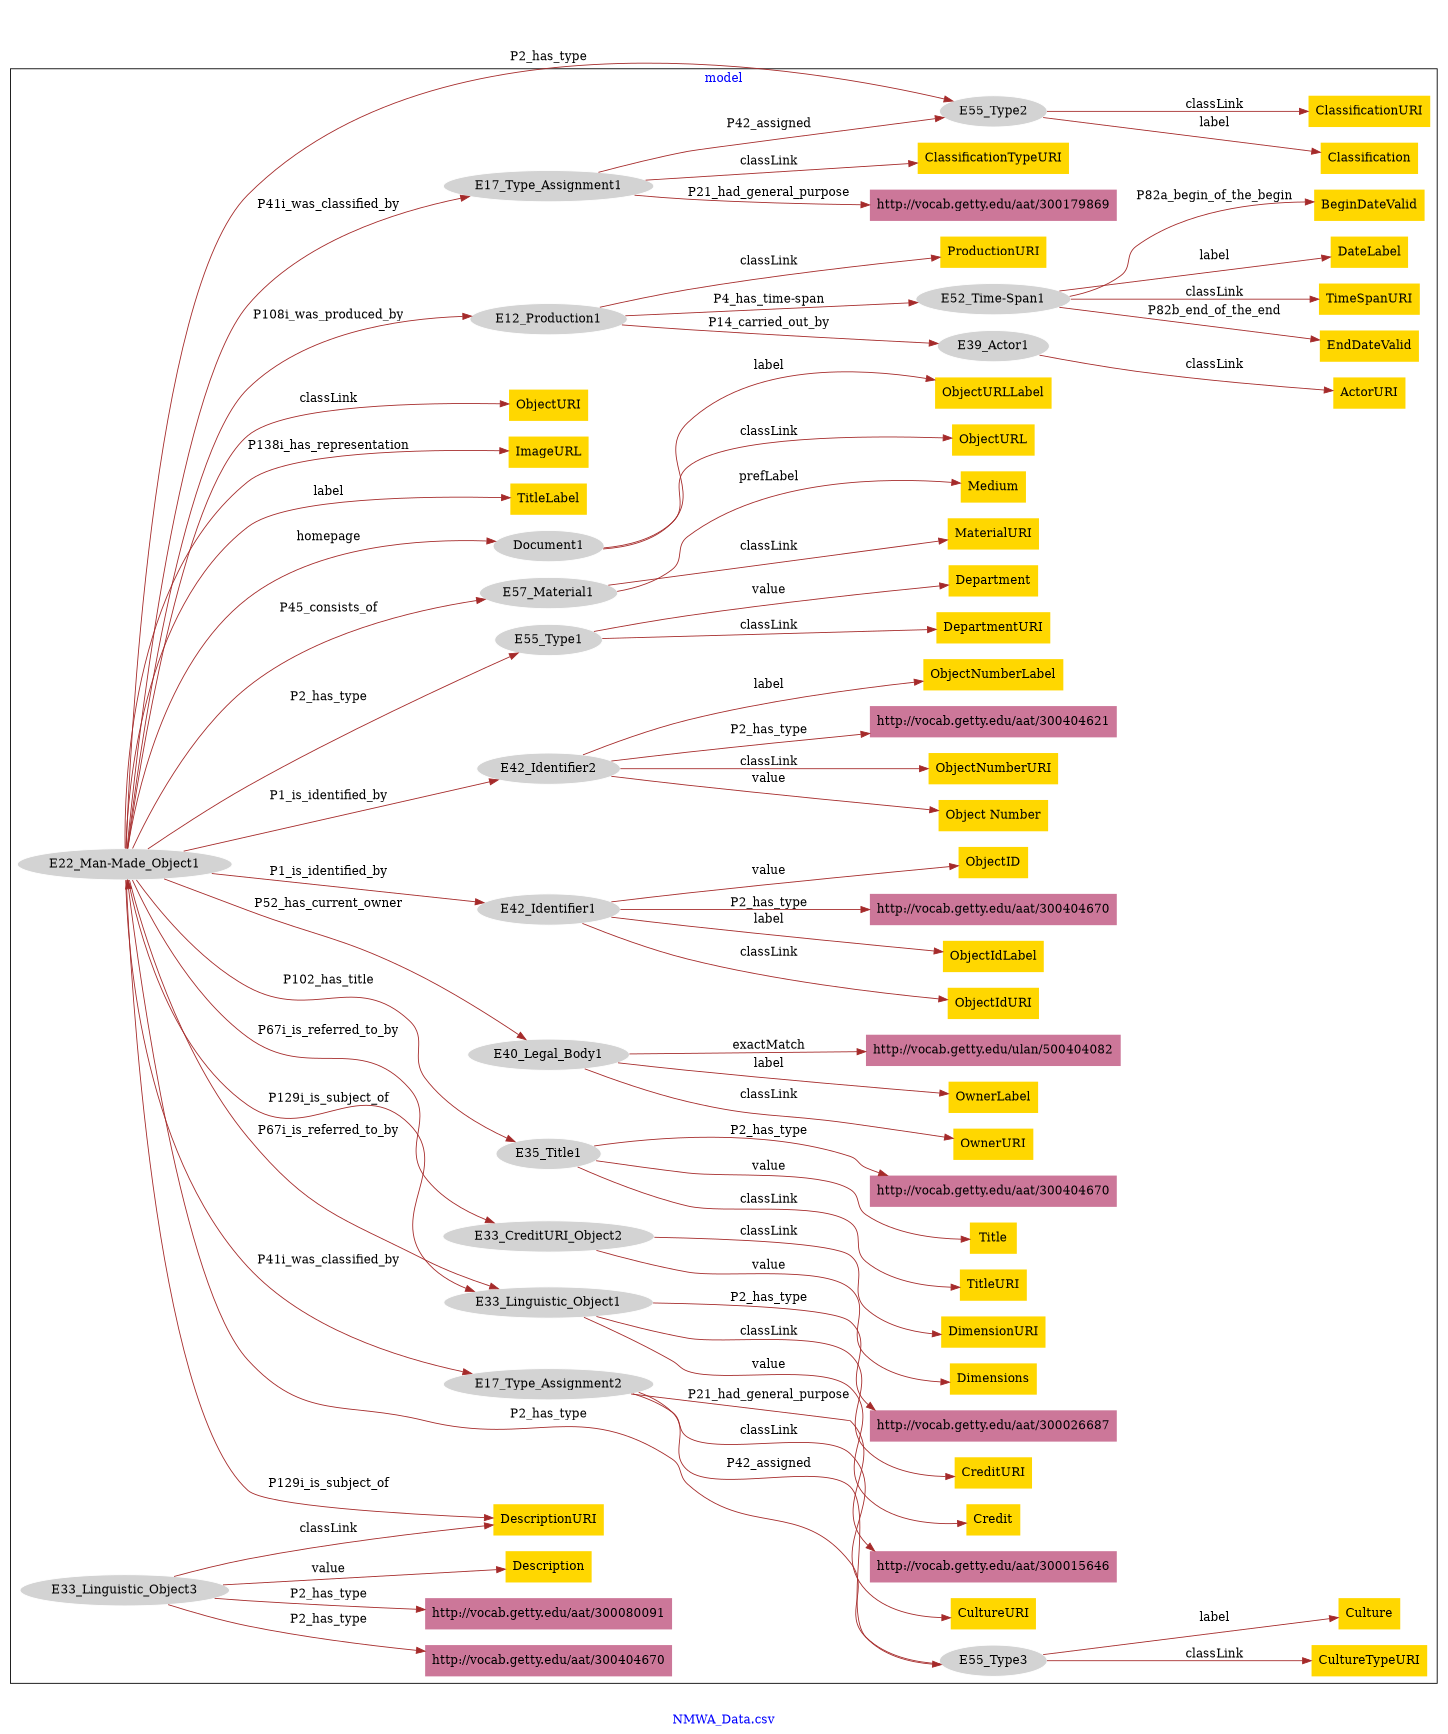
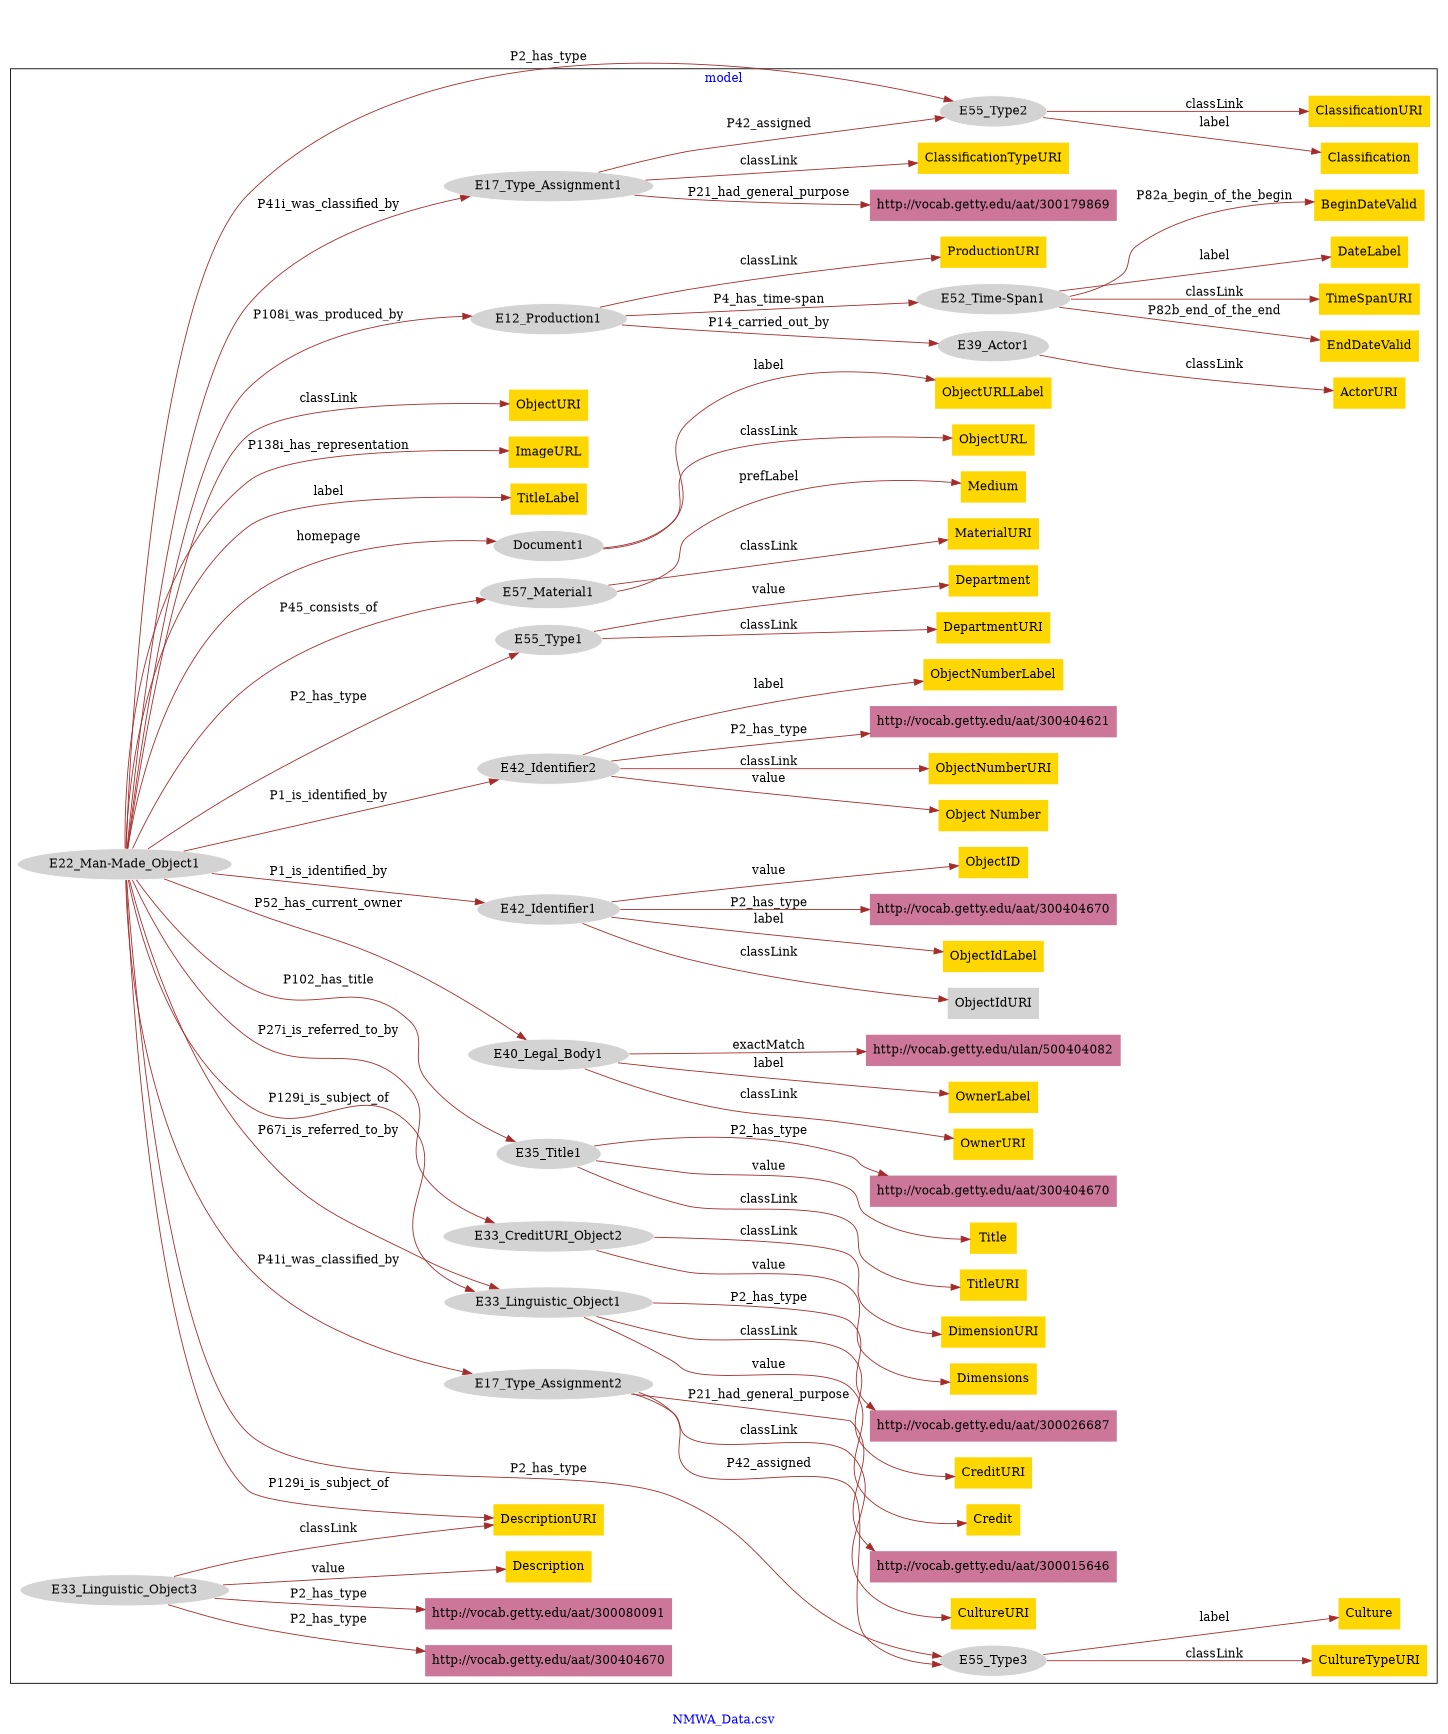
(993, 1003) -> (993, 1003)
(329, 1031) -> (329, 1031)
(399, 1415) -> (327, 1464)
